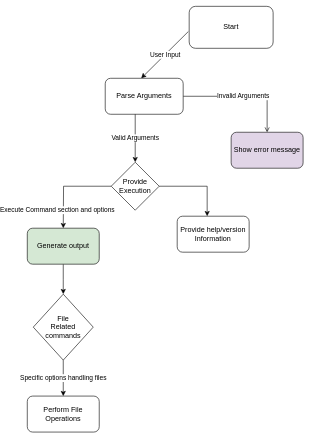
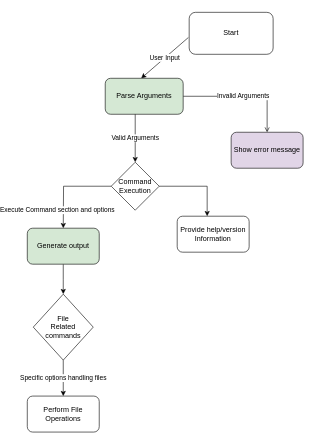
(231, 27) -> (231, 33)
(144, 96) -> (144, 96)
(135, 186) -> (135, 186)
